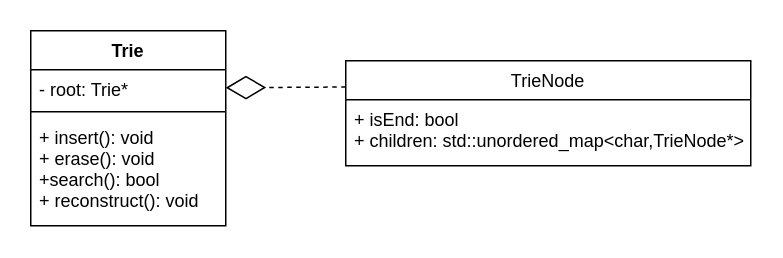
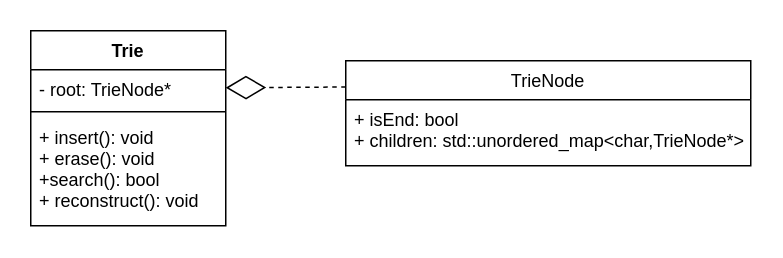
(95, 90) -> (115, 90)
